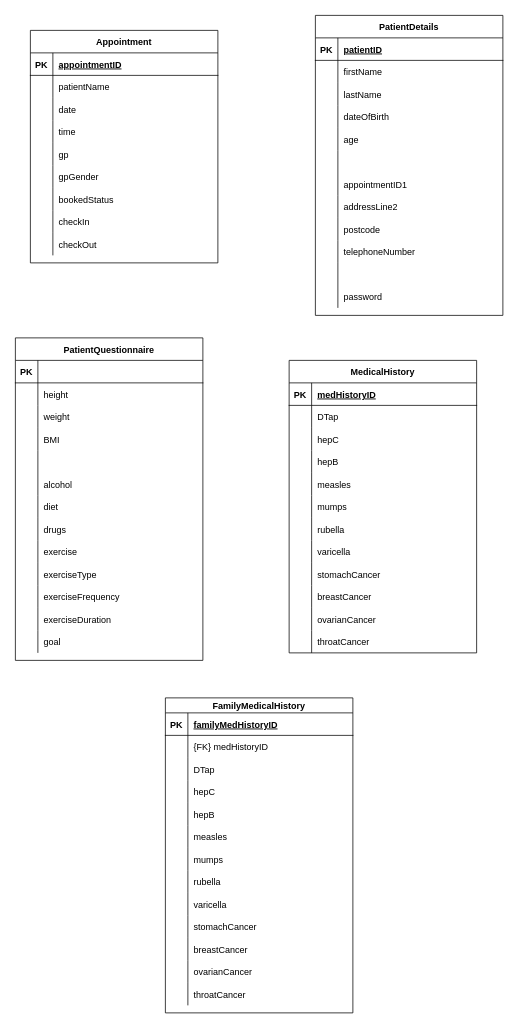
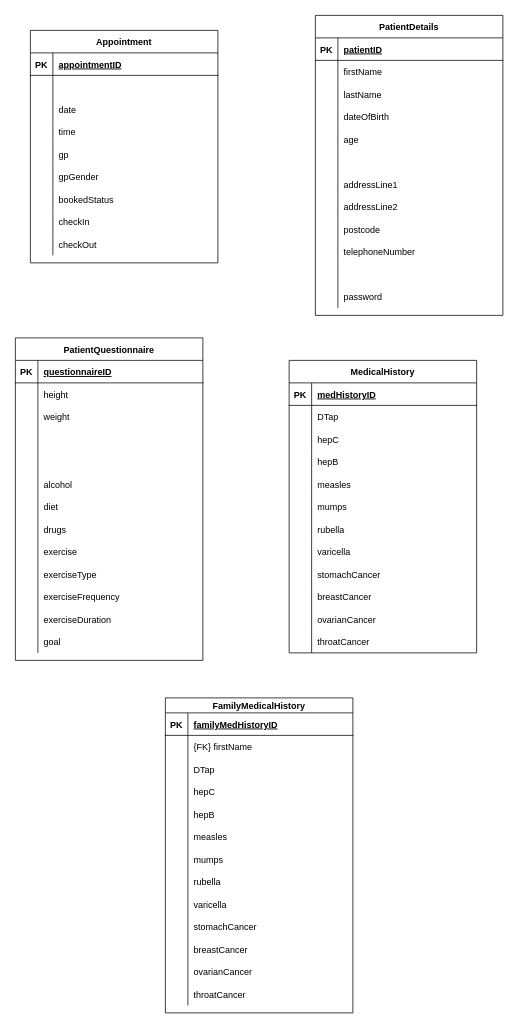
(135, 87) -> none
(378, 185) -> (373, 185)
none -> (120, 372)
(120, 439) -> none
(234, 747) -> (226, 747)
